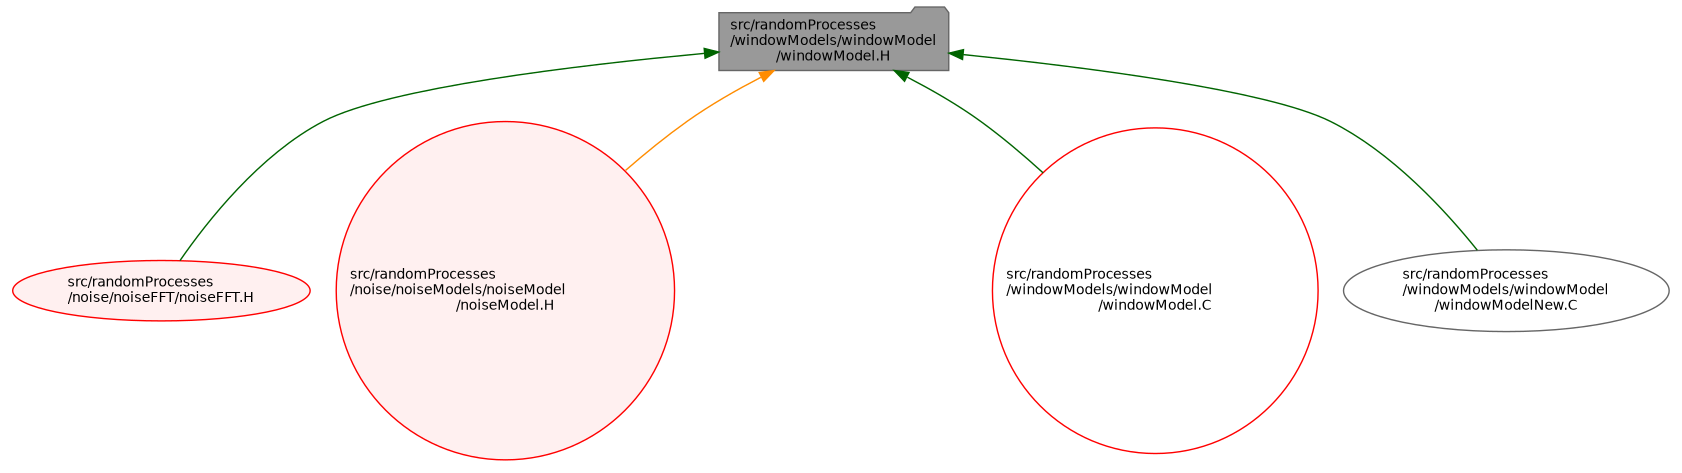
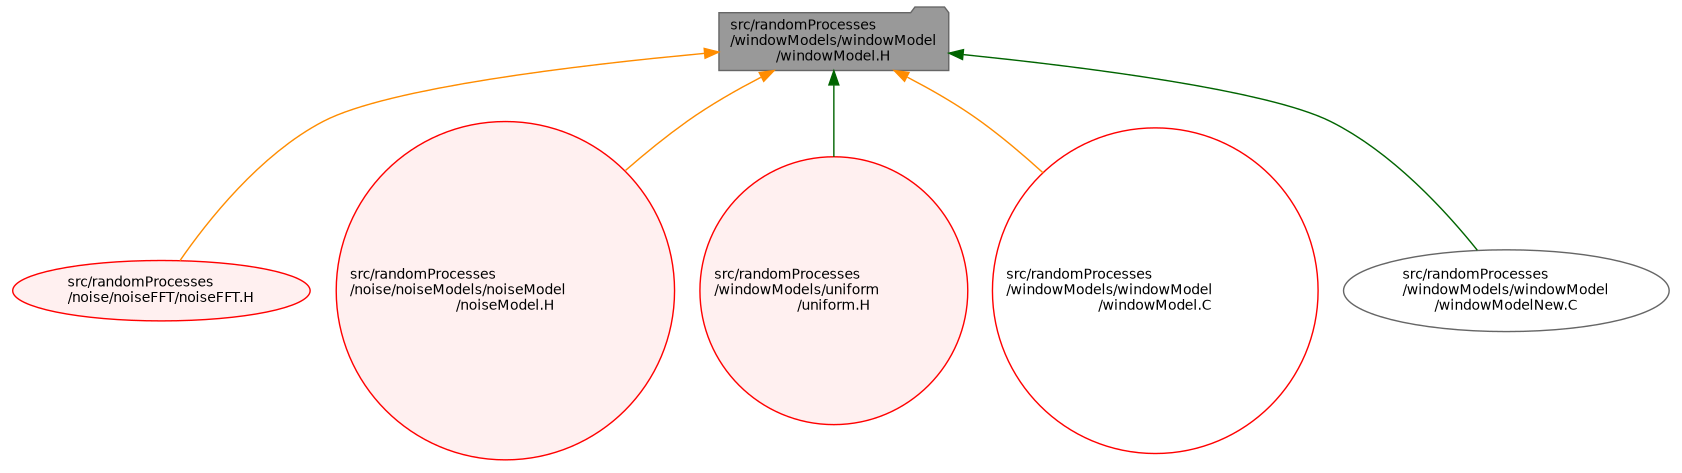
(412, 94) -> (412, 94)
(979, 120) -> (979, 120)
none -> (834, 291)
